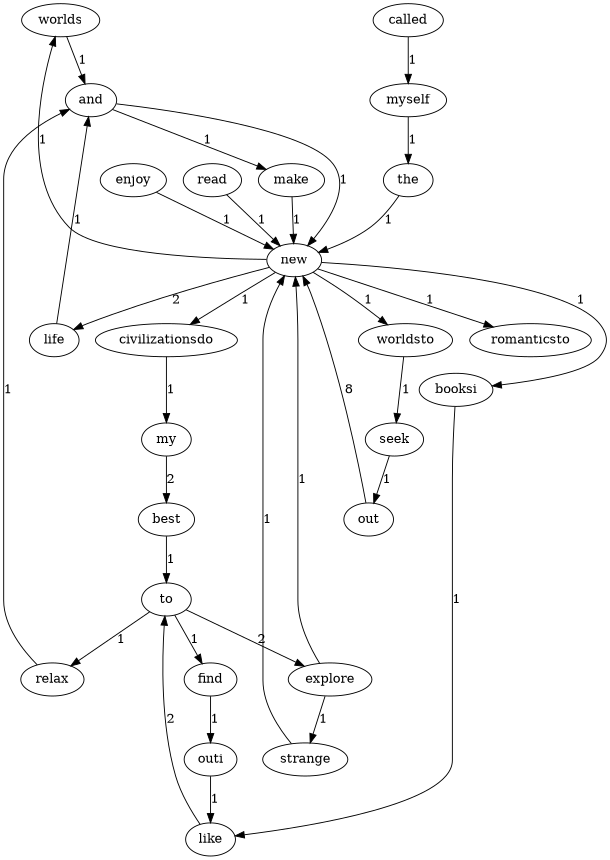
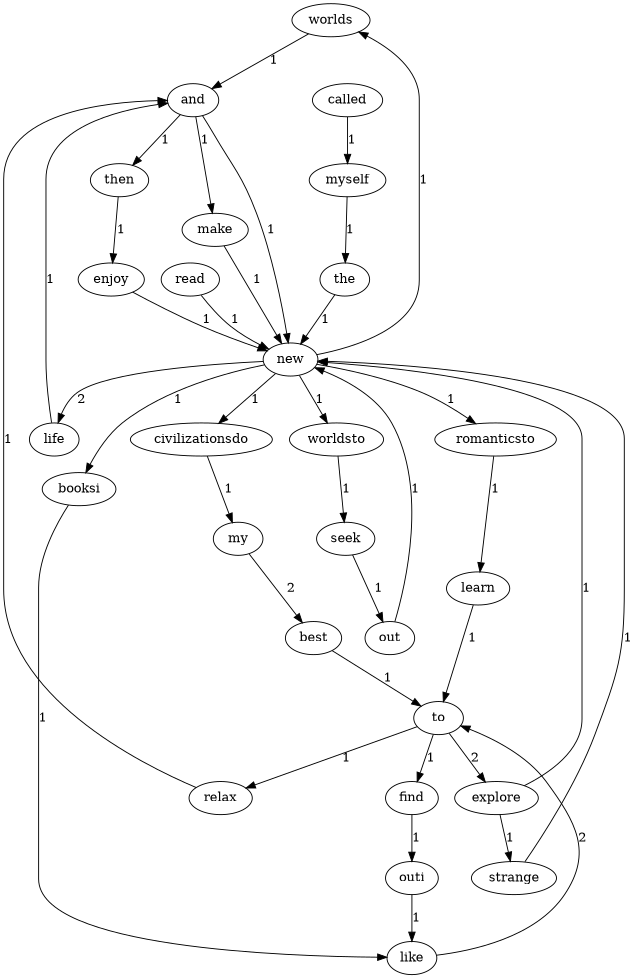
none -> (120, 180)
(349, 390) -> (416, 489)
none -> (478, 588)
